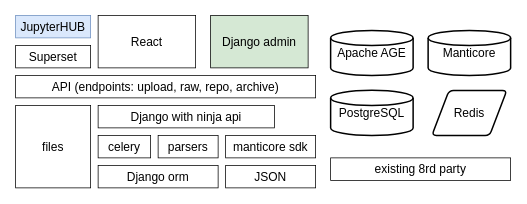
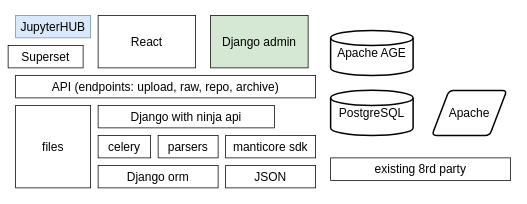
(469, 53) -> none
(53, 57) -> (45, 57)
(469, 113) -> (469, 113)
